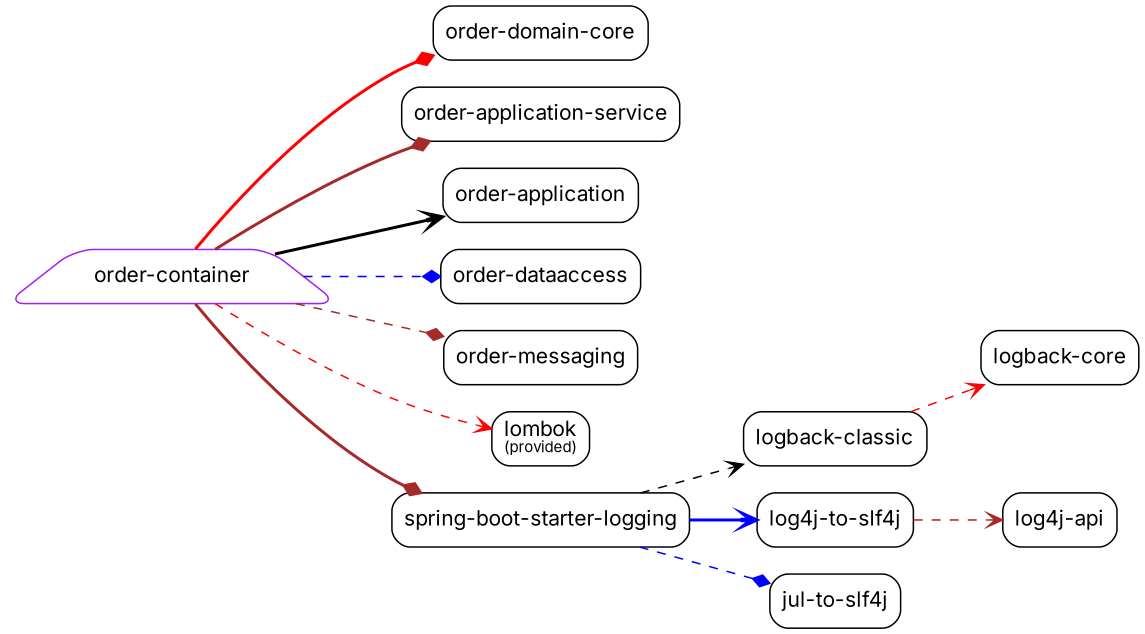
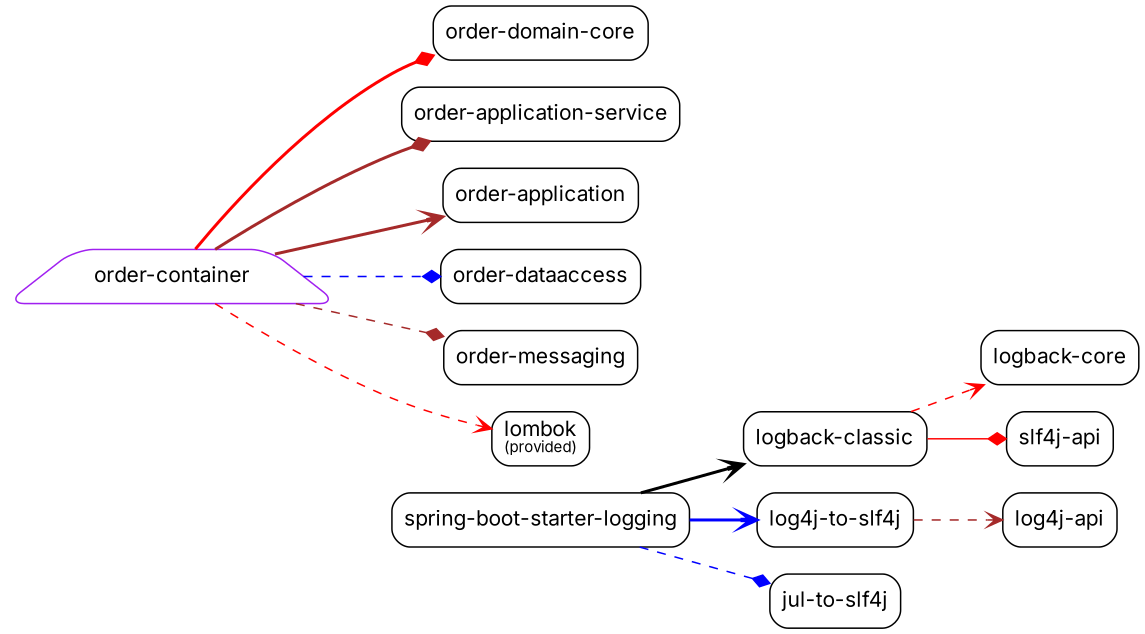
(351, 237) -> (351, 237)
(291, 405) -> none
none -> (1060, 439)
(685, 481) -> (685, 481)
